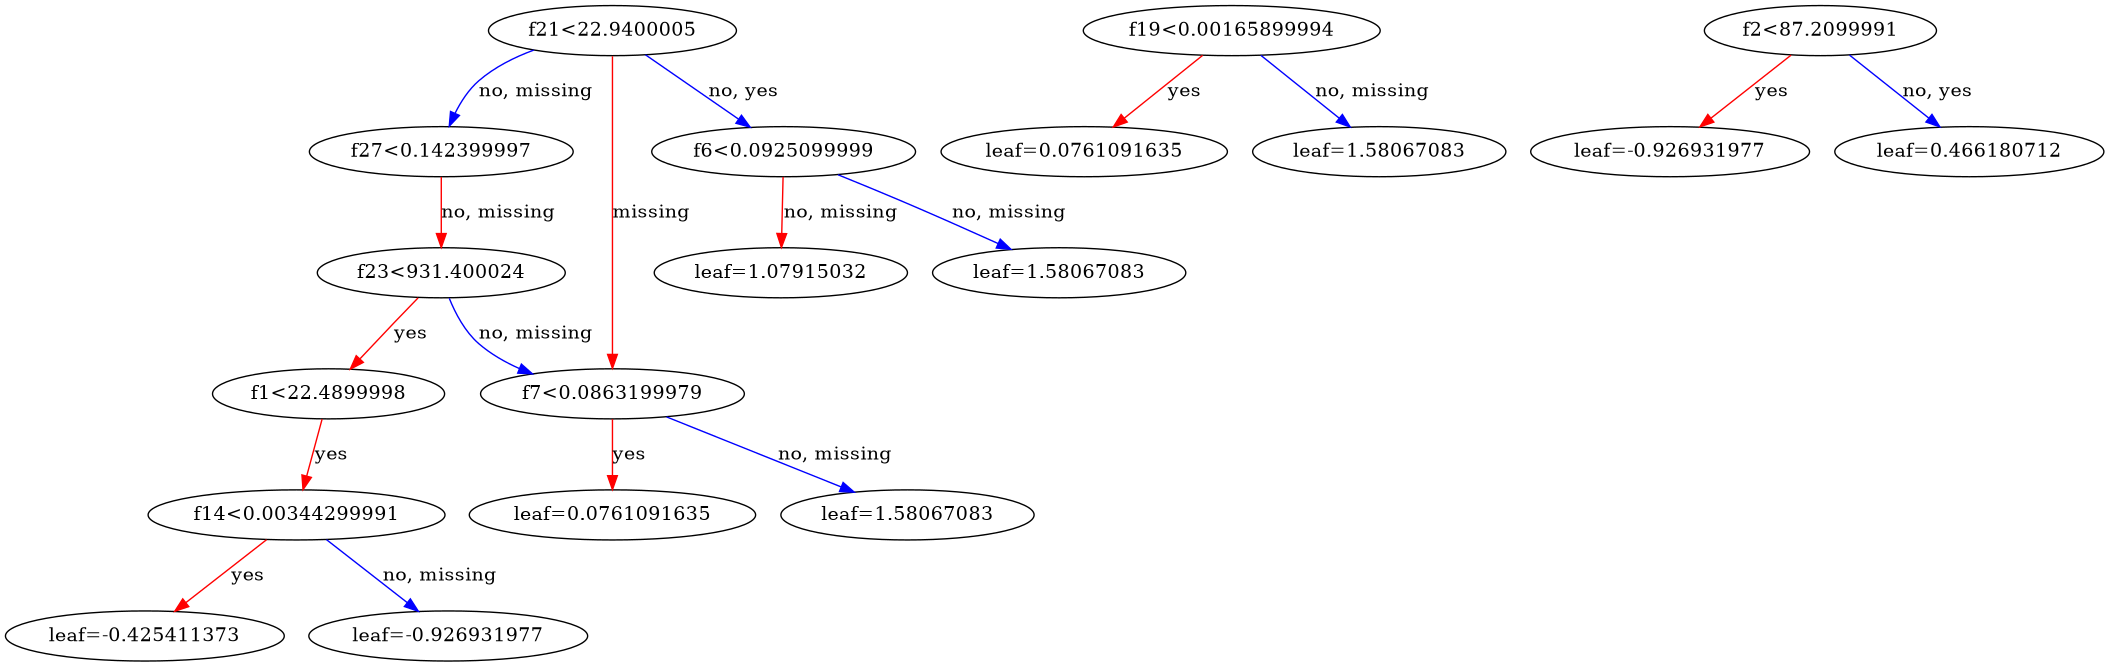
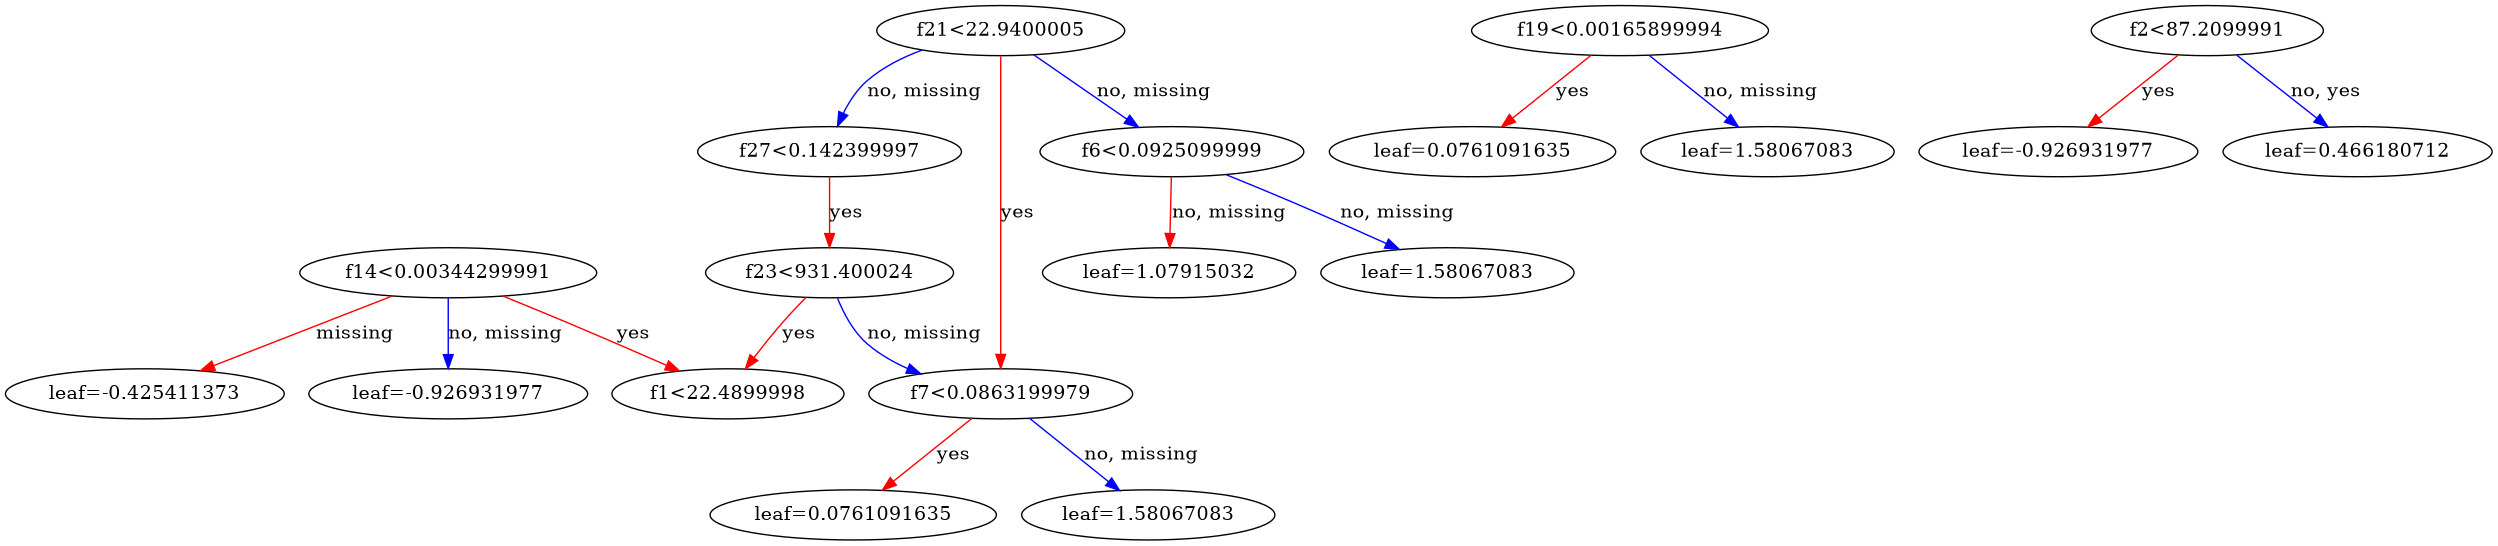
(744, 91) -> (1154, 91)
(498, 212) -> (847, 212)
(651, 212) -> (1018, 212)
(314, 448) -> (585, 330)
(249, 575) -> (355, 333)
